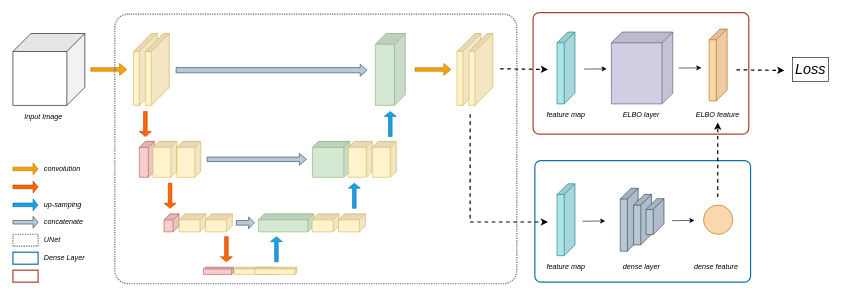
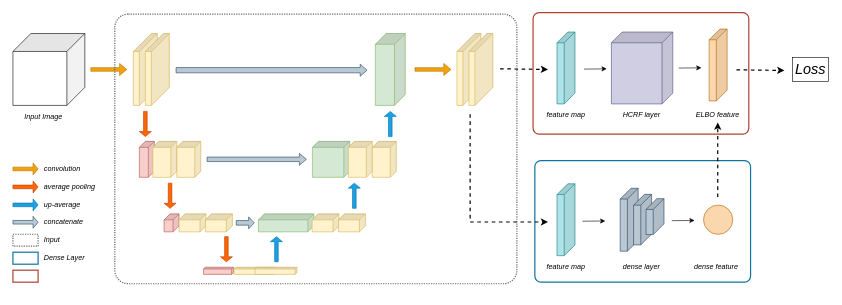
(641, 116) -> (641, 116)
none -> (69, 187)
(63, 205) -> (64, 205)
(52, 240) -> (54, 240)
